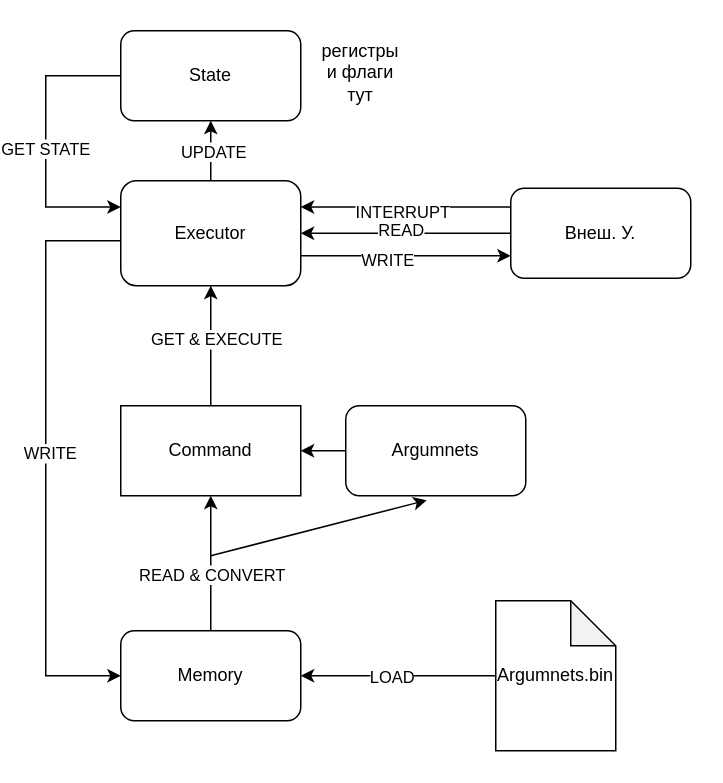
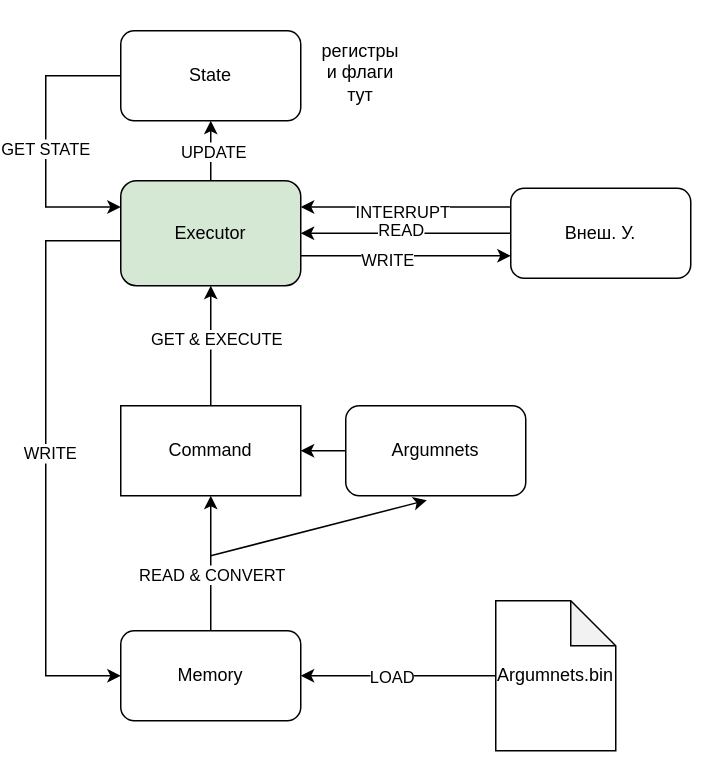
(211, 233) -> (211, 233)
